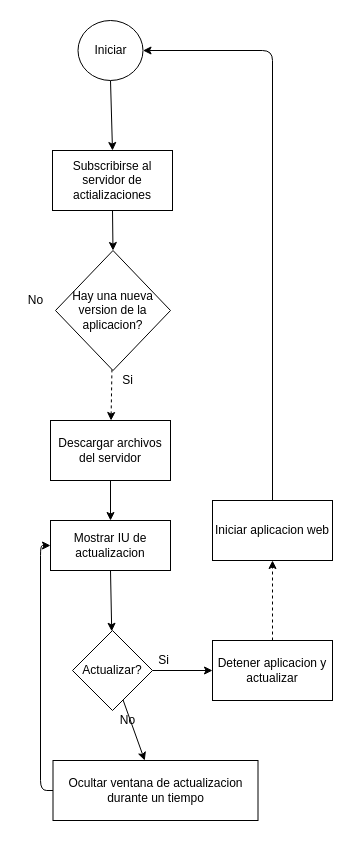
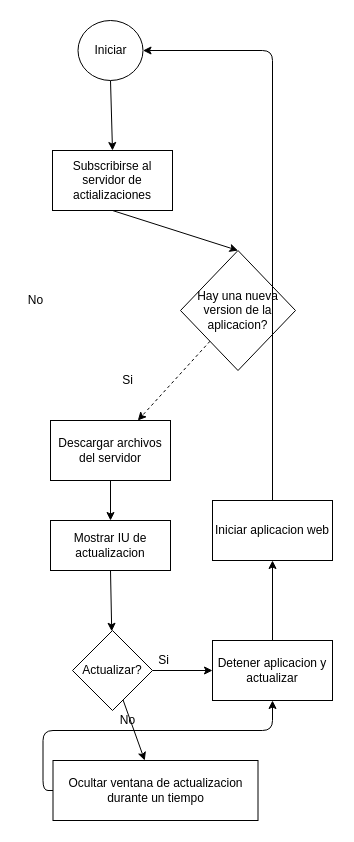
(113, 311) -> (238, 311)
(273, 603) -> (273, 603)
(41, 668) -> (139, 731)
